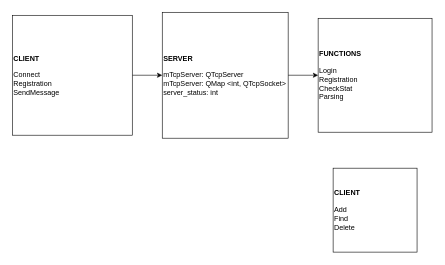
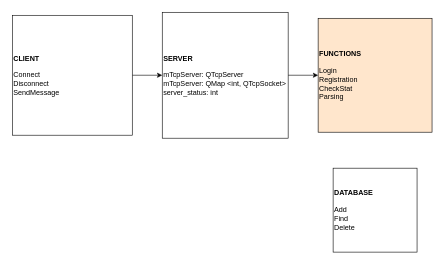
(36, 75) -> (36, 75)
(375, 75) -> (375, 75)
(347, 210) -> (351, 210)
